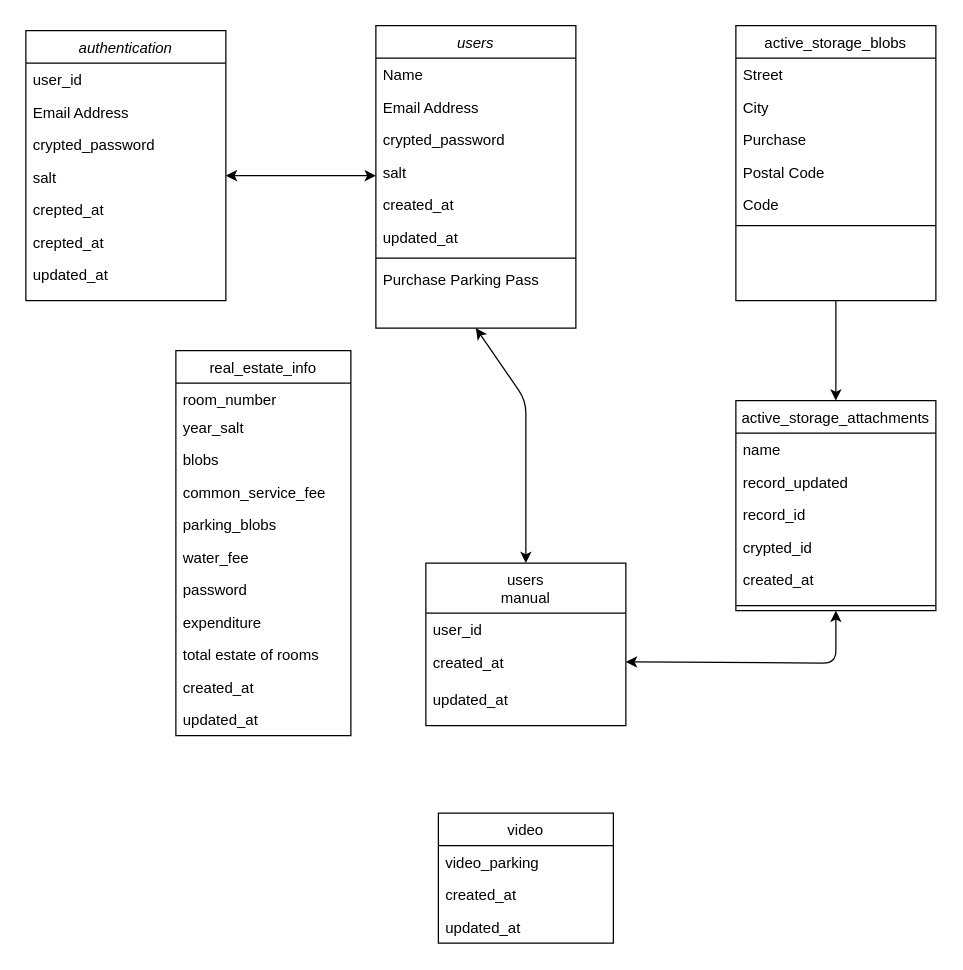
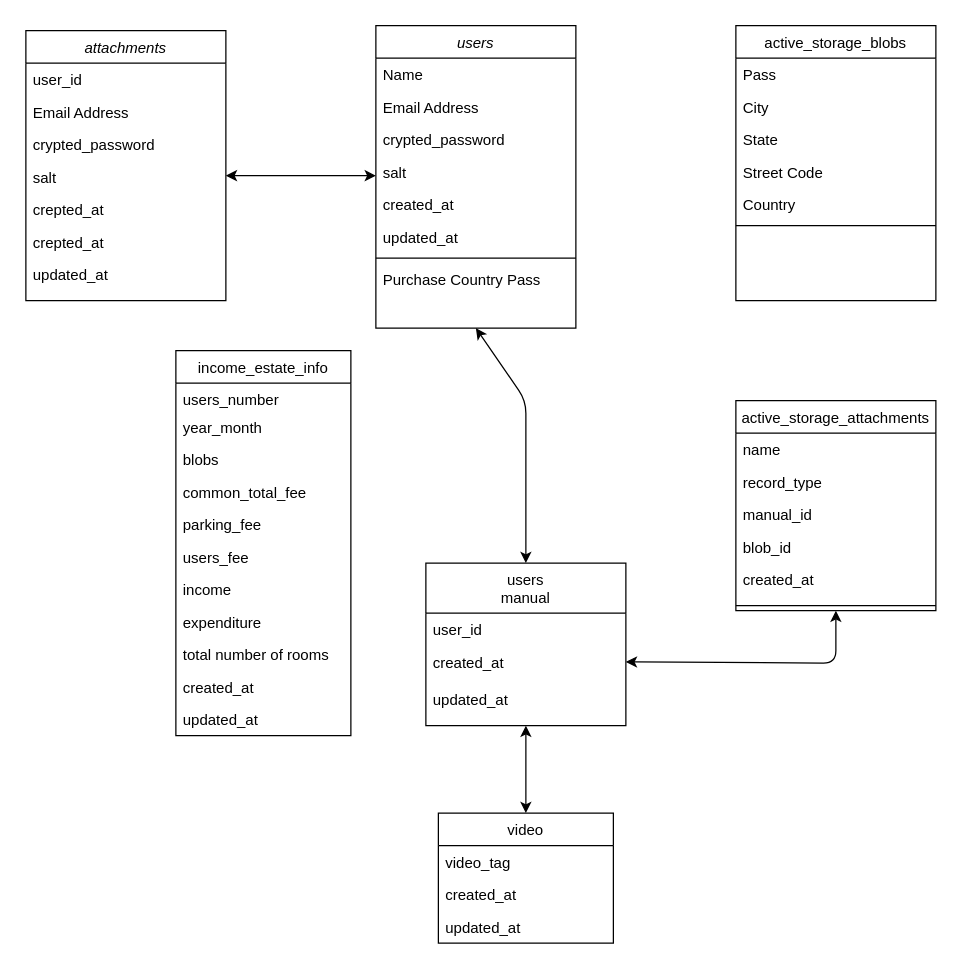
(125, 48) -> (125, 48)
(768, 75) -> (759, 75)
(776, 140) -> (764, 140)
(785, 173) -> (787, 173)
(759, 205) -> (772, 205)
(465, 280) -> (467, 280)
(836, 348) -> none
(263, 368) -> (263, 368)
(229, 400) -> (233, 400)
(218, 428) -> (225, 428)
(801, 483) -> (789, 483)
(256, 493) -> (248, 493)
(778, 515) -> (776, 515)
(233, 525) -> (227, 525)
(783, 548) -> (768, 548)
(220, 558) -> (220, 558)
(216, 590) -> (206, 590)
(263, 655) -> (263, 655)
none -> (526, 770)
(496, 863) -> (481, 863)
